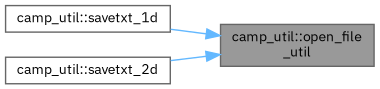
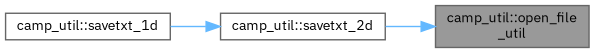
(188, 32) -> (188, 27)
